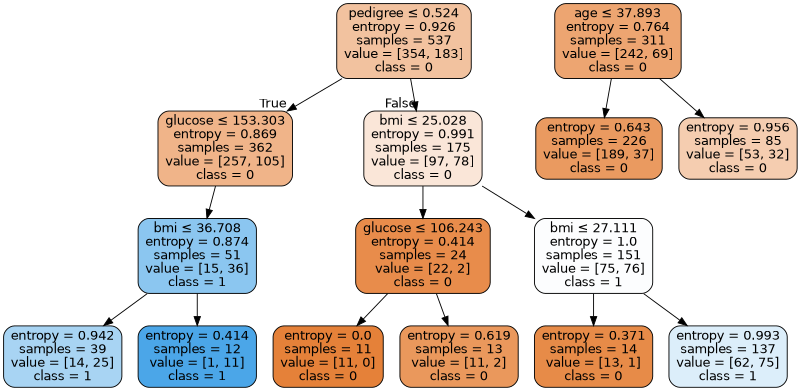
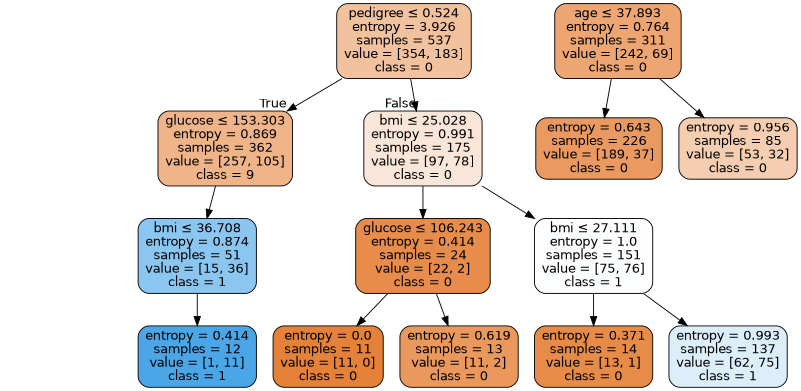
(404, 27) -> (404, 27)
(225, 175) -> (225, 175)
(63, 357) -> none
